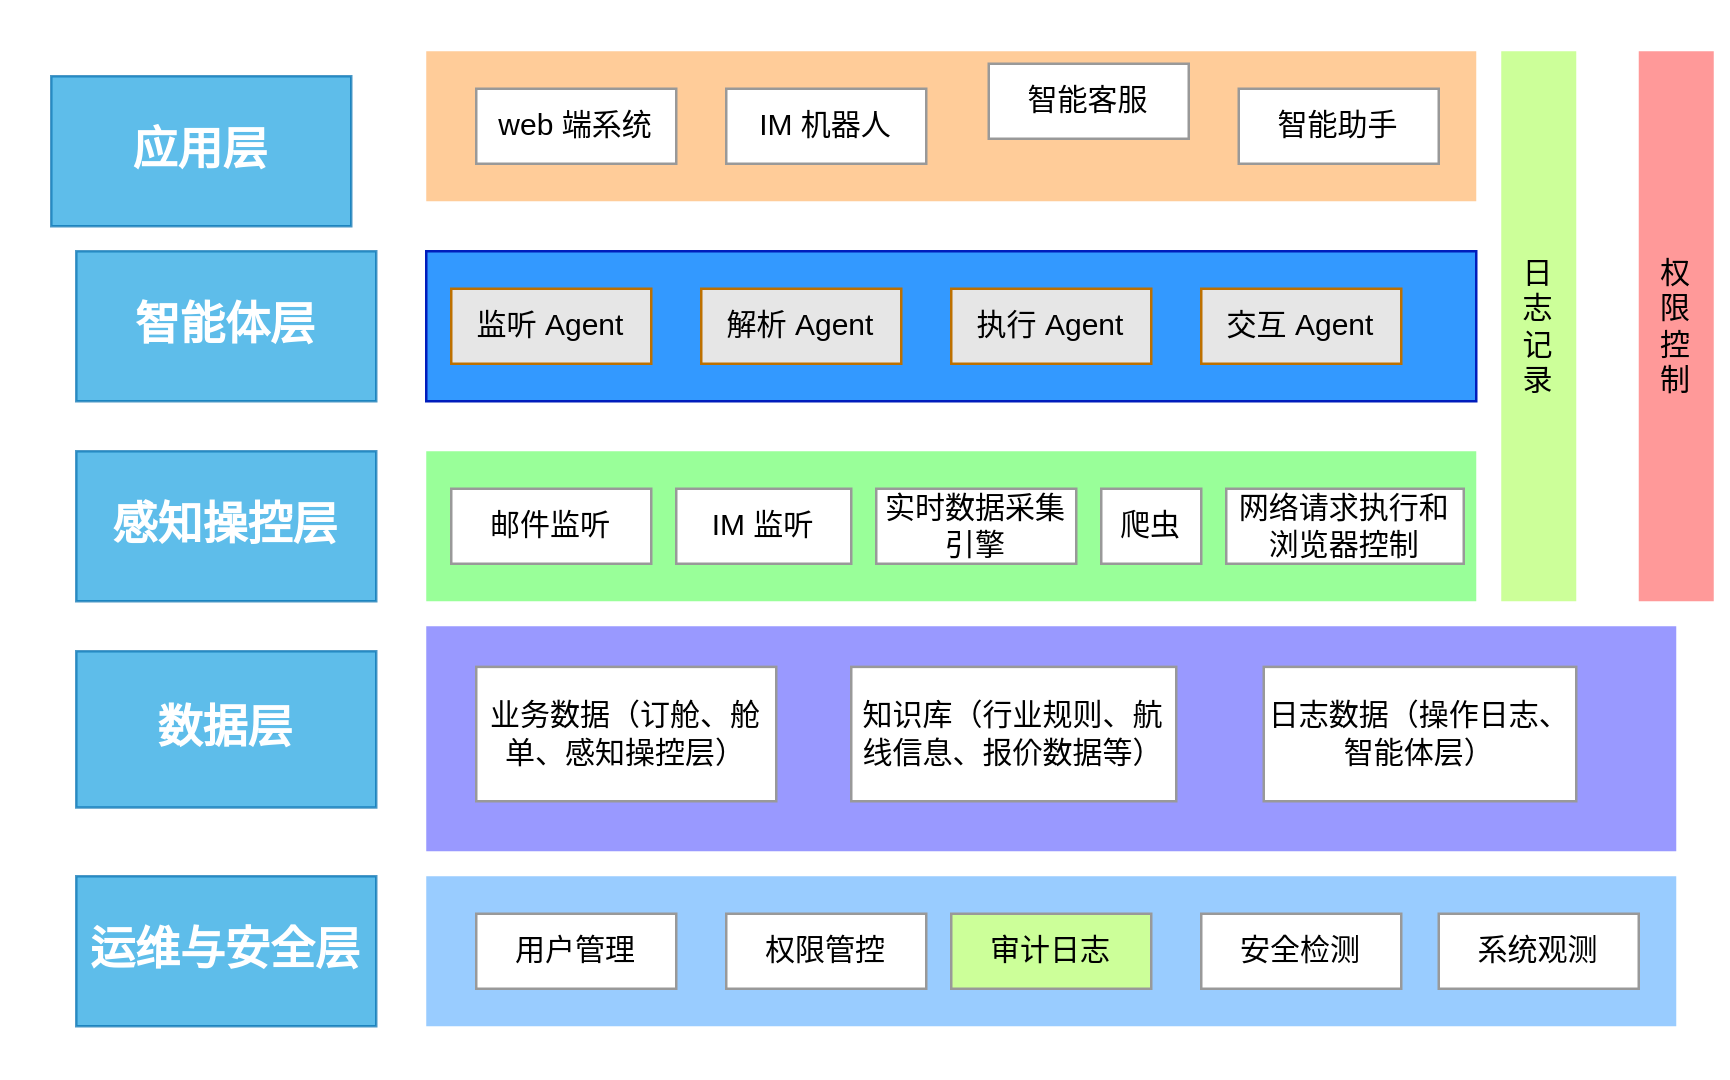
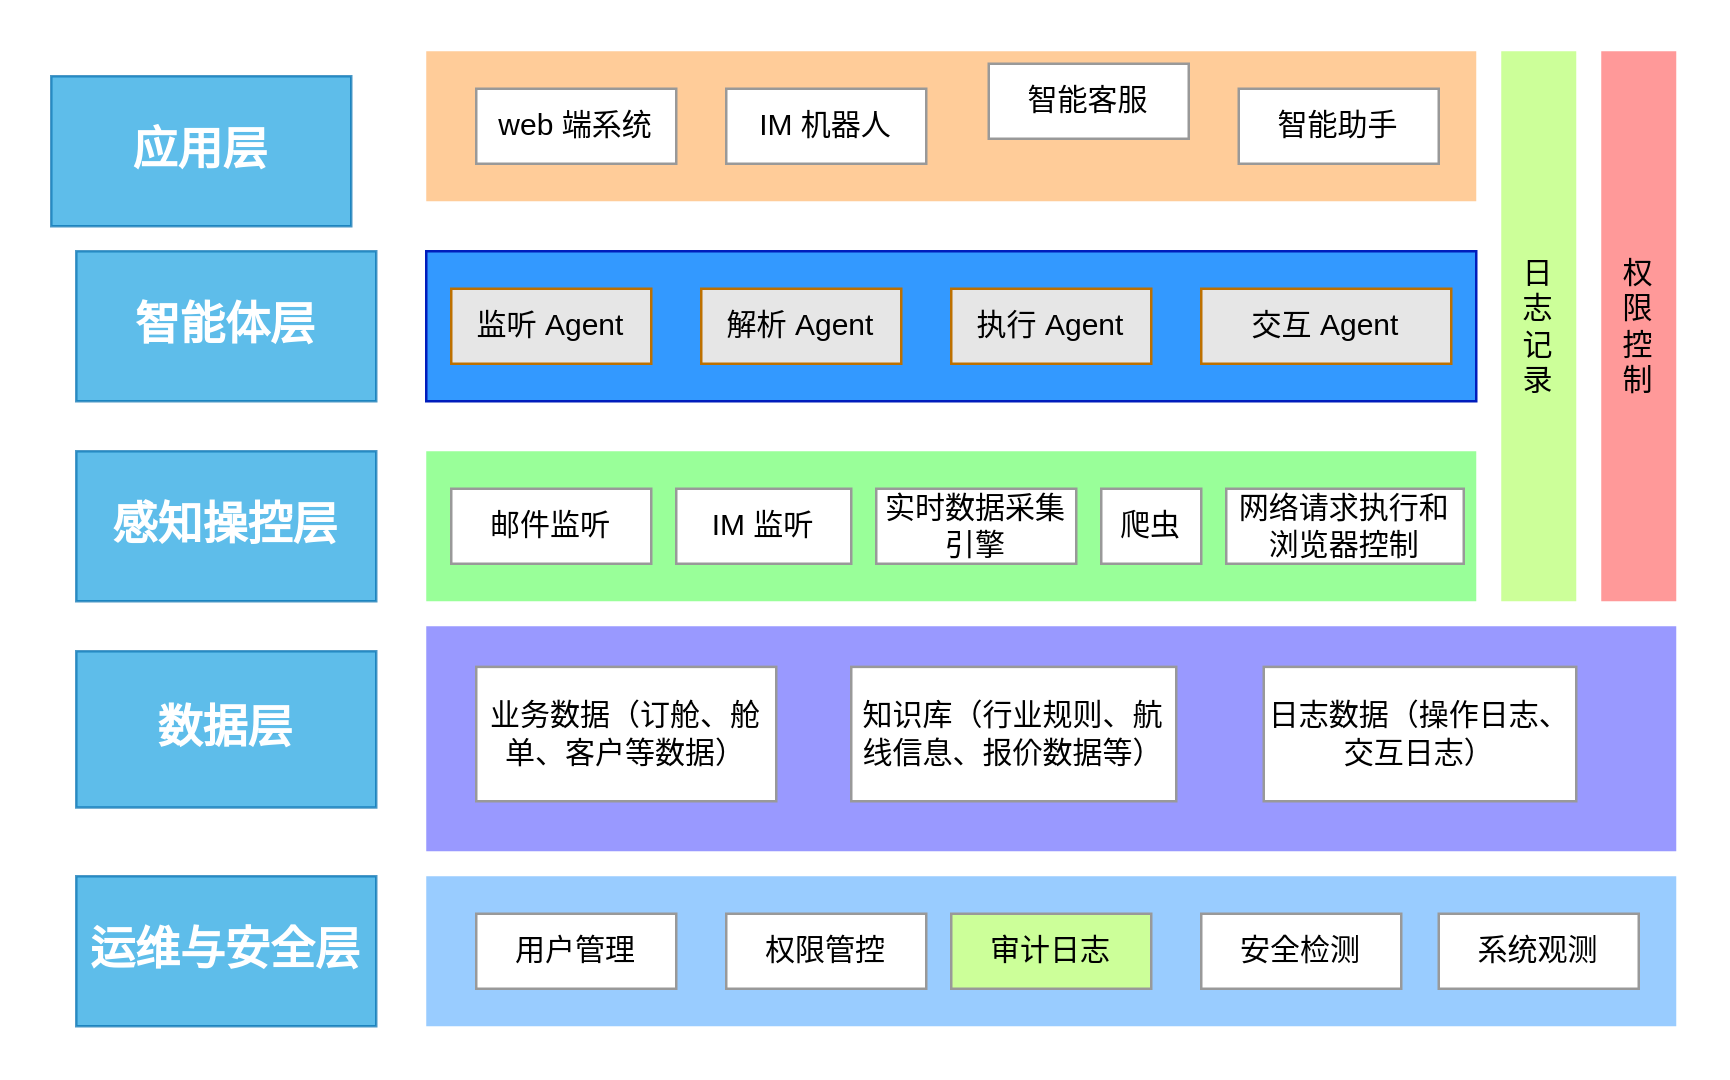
(1301, 326) -> (1326, 326)
(1676, 326) -> (1639, 326)
(626, 734) -> (626, 734)
(1420, 734) -> (1420, 734)
